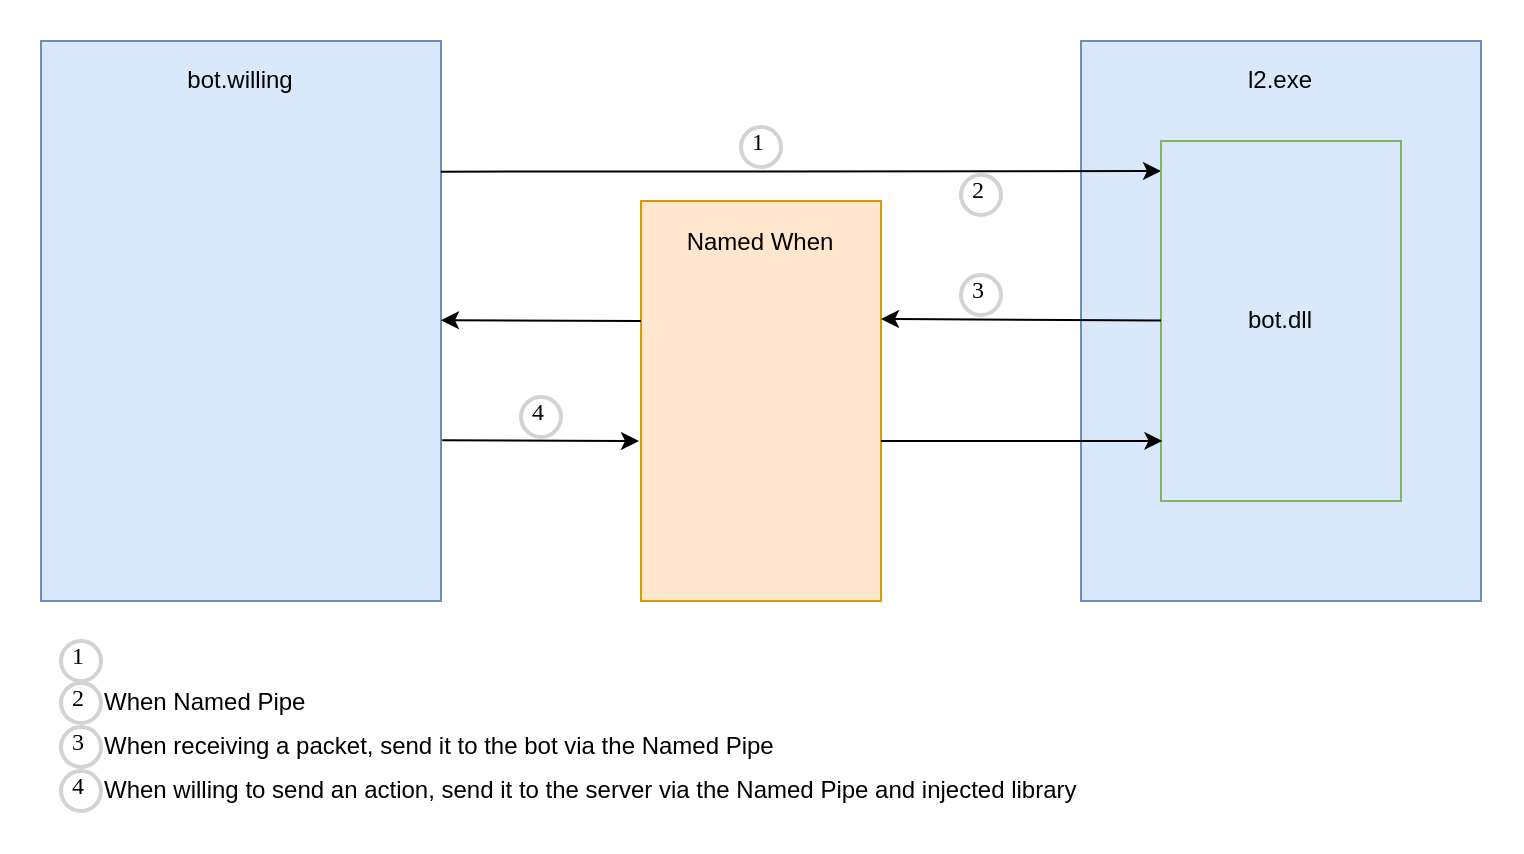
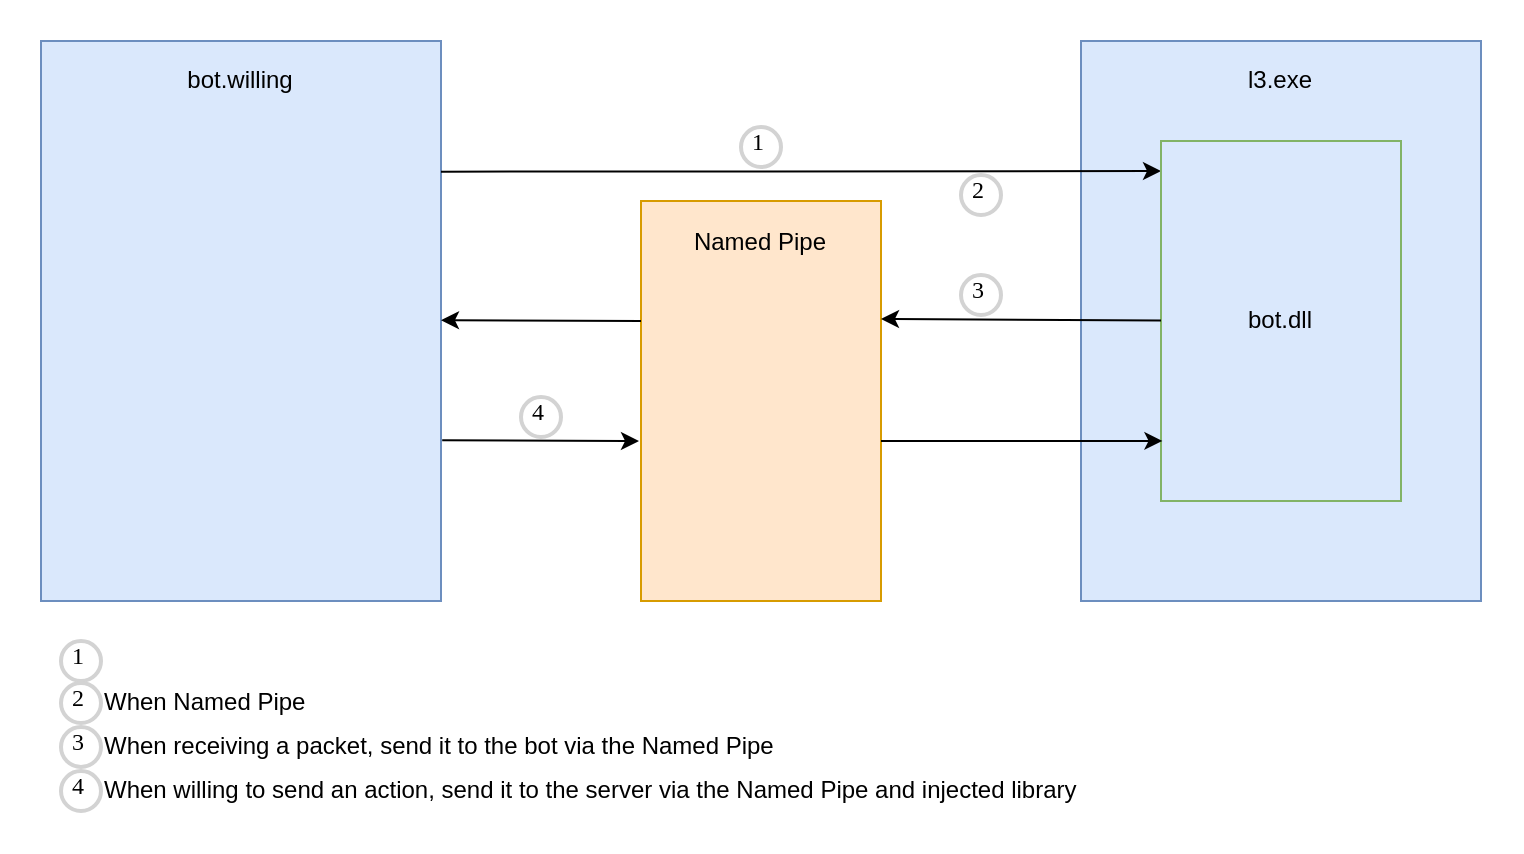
(1281, 79) -> (1281, 79)
(761, 241) -> (761, 241)
